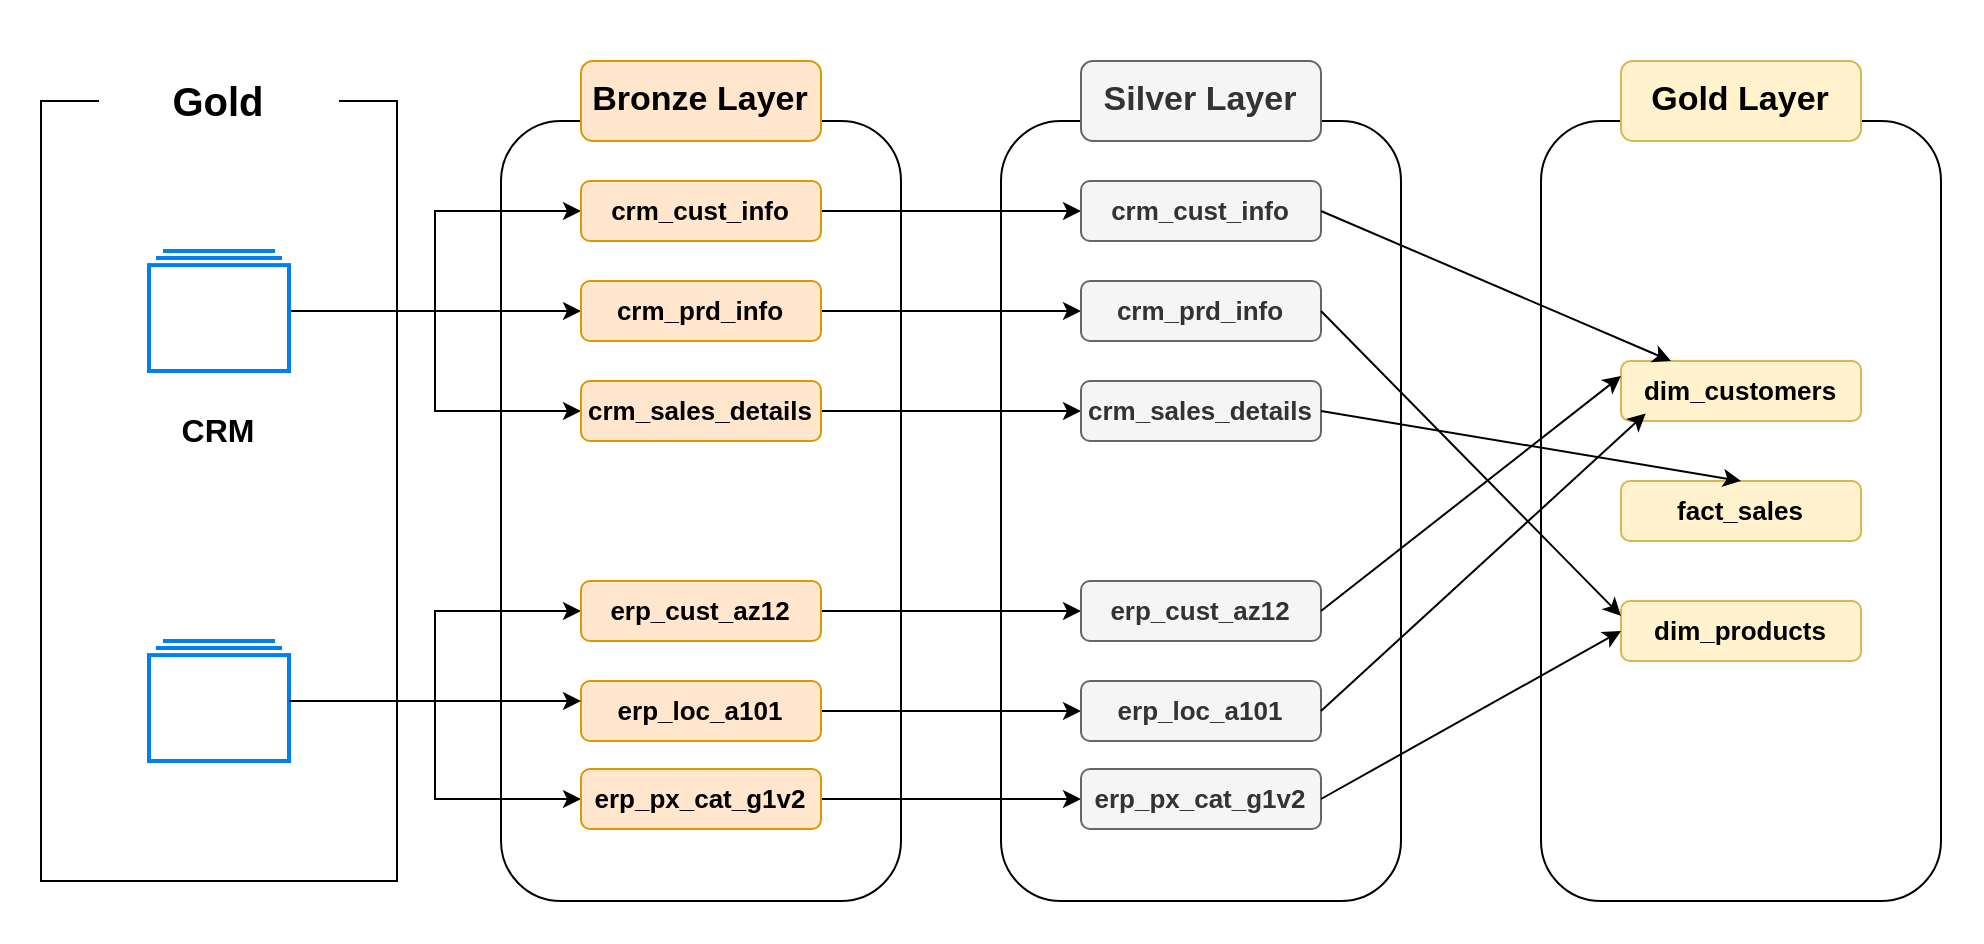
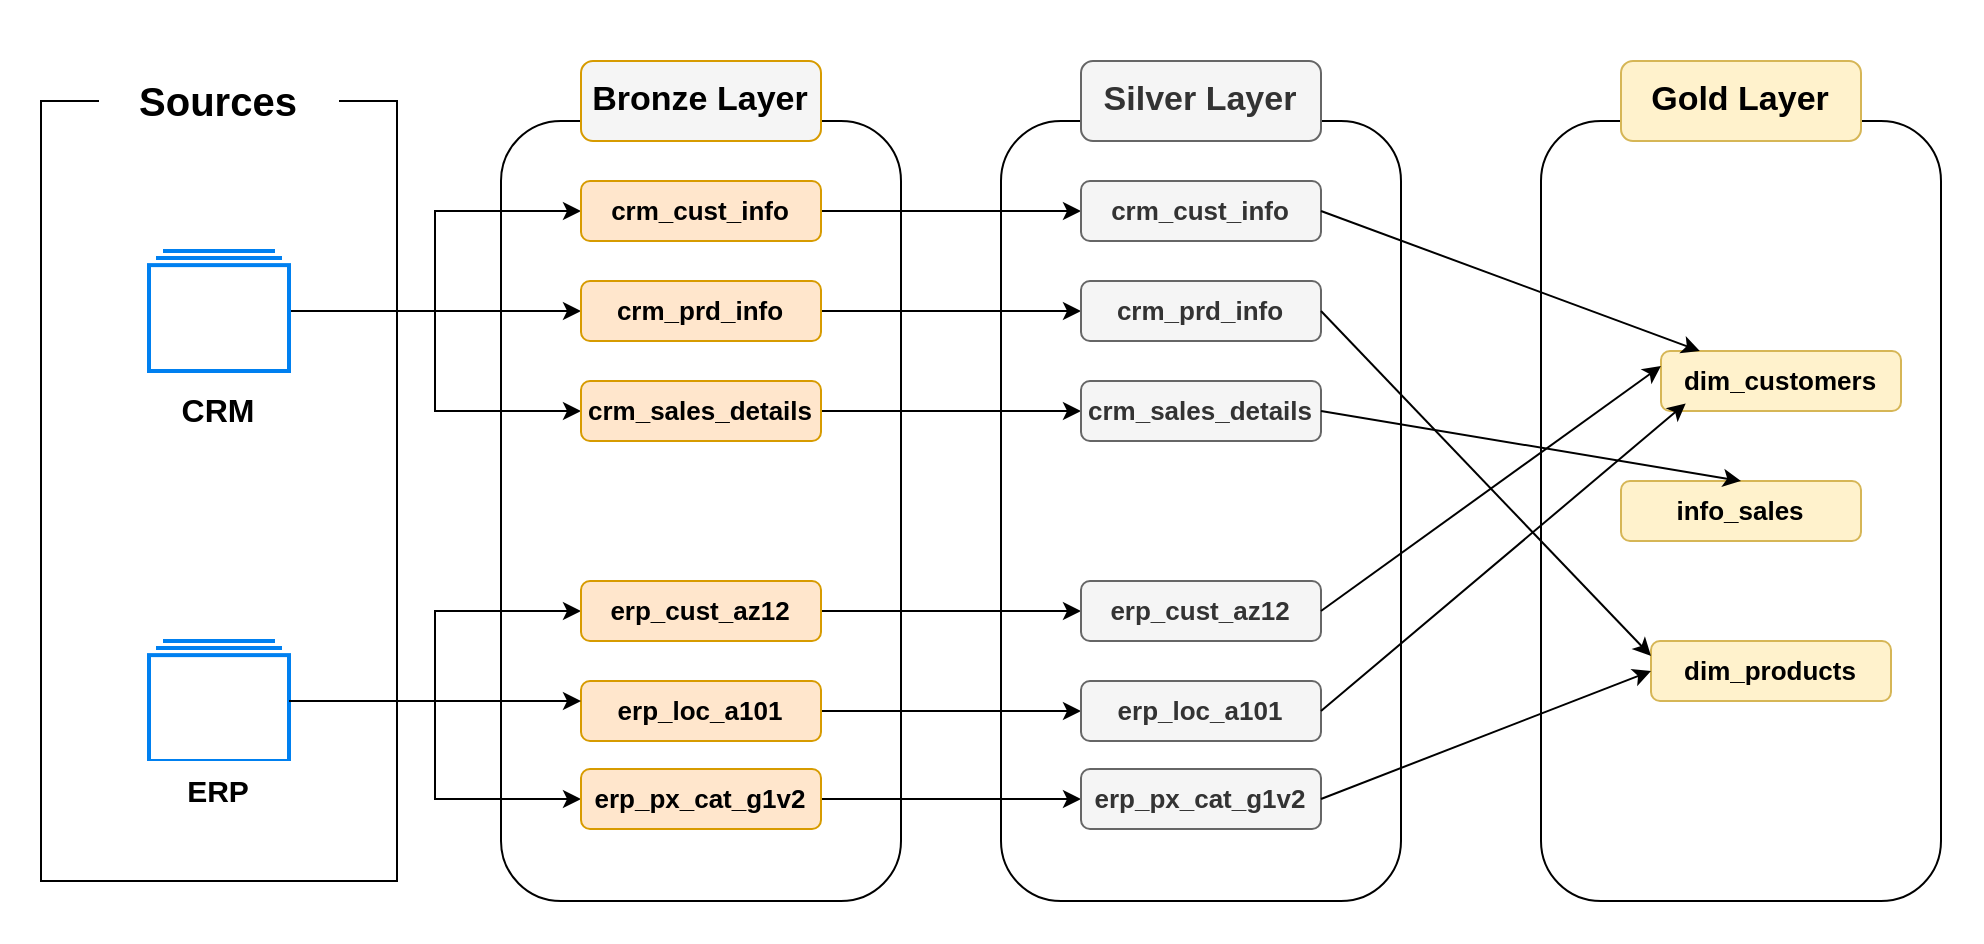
(219, 101) -> (219, 101)
(701, 101) -> (701, 101)
(1741, 391) -> (1781, 381)
(219, 431) -> (219, 411)
(1741, 511) -> (1741, 511)
(1741, 631) -> (1771, 671)
none -> (219, 791)
